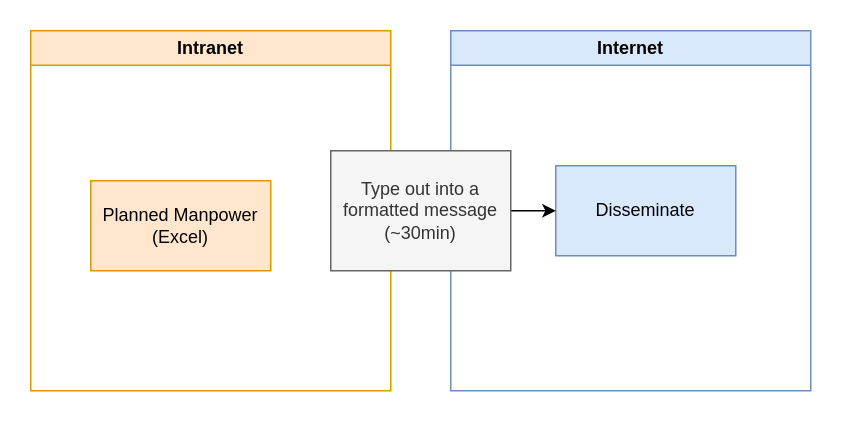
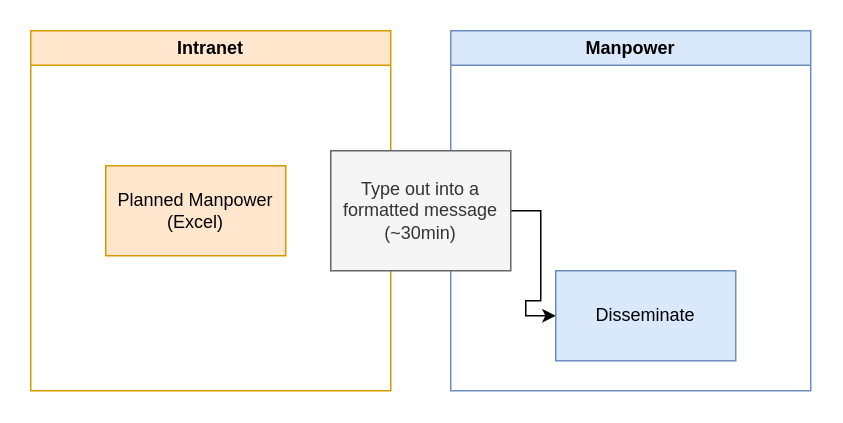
(631, 49) -> (631, 49)
(646, 211) -> (646, 316)
(181, 226) -> (196, 211)
